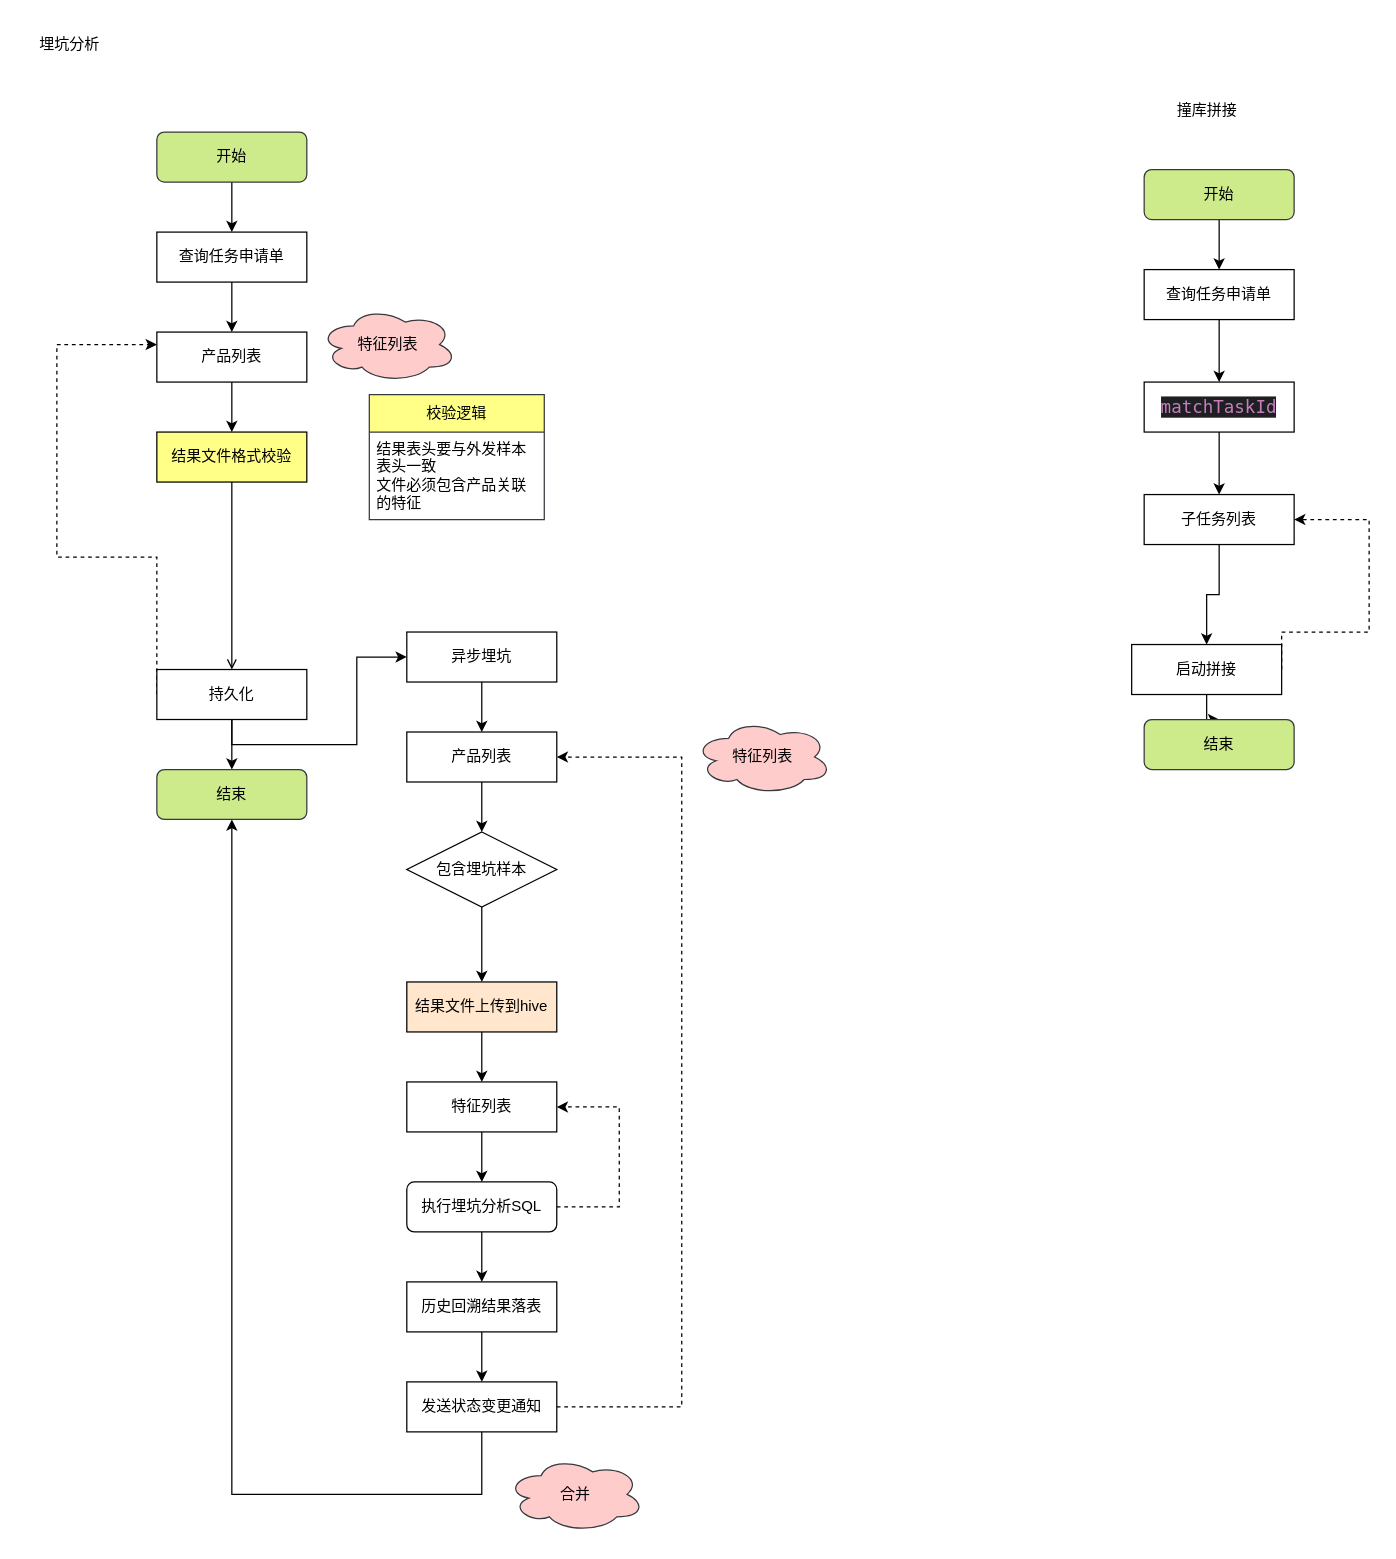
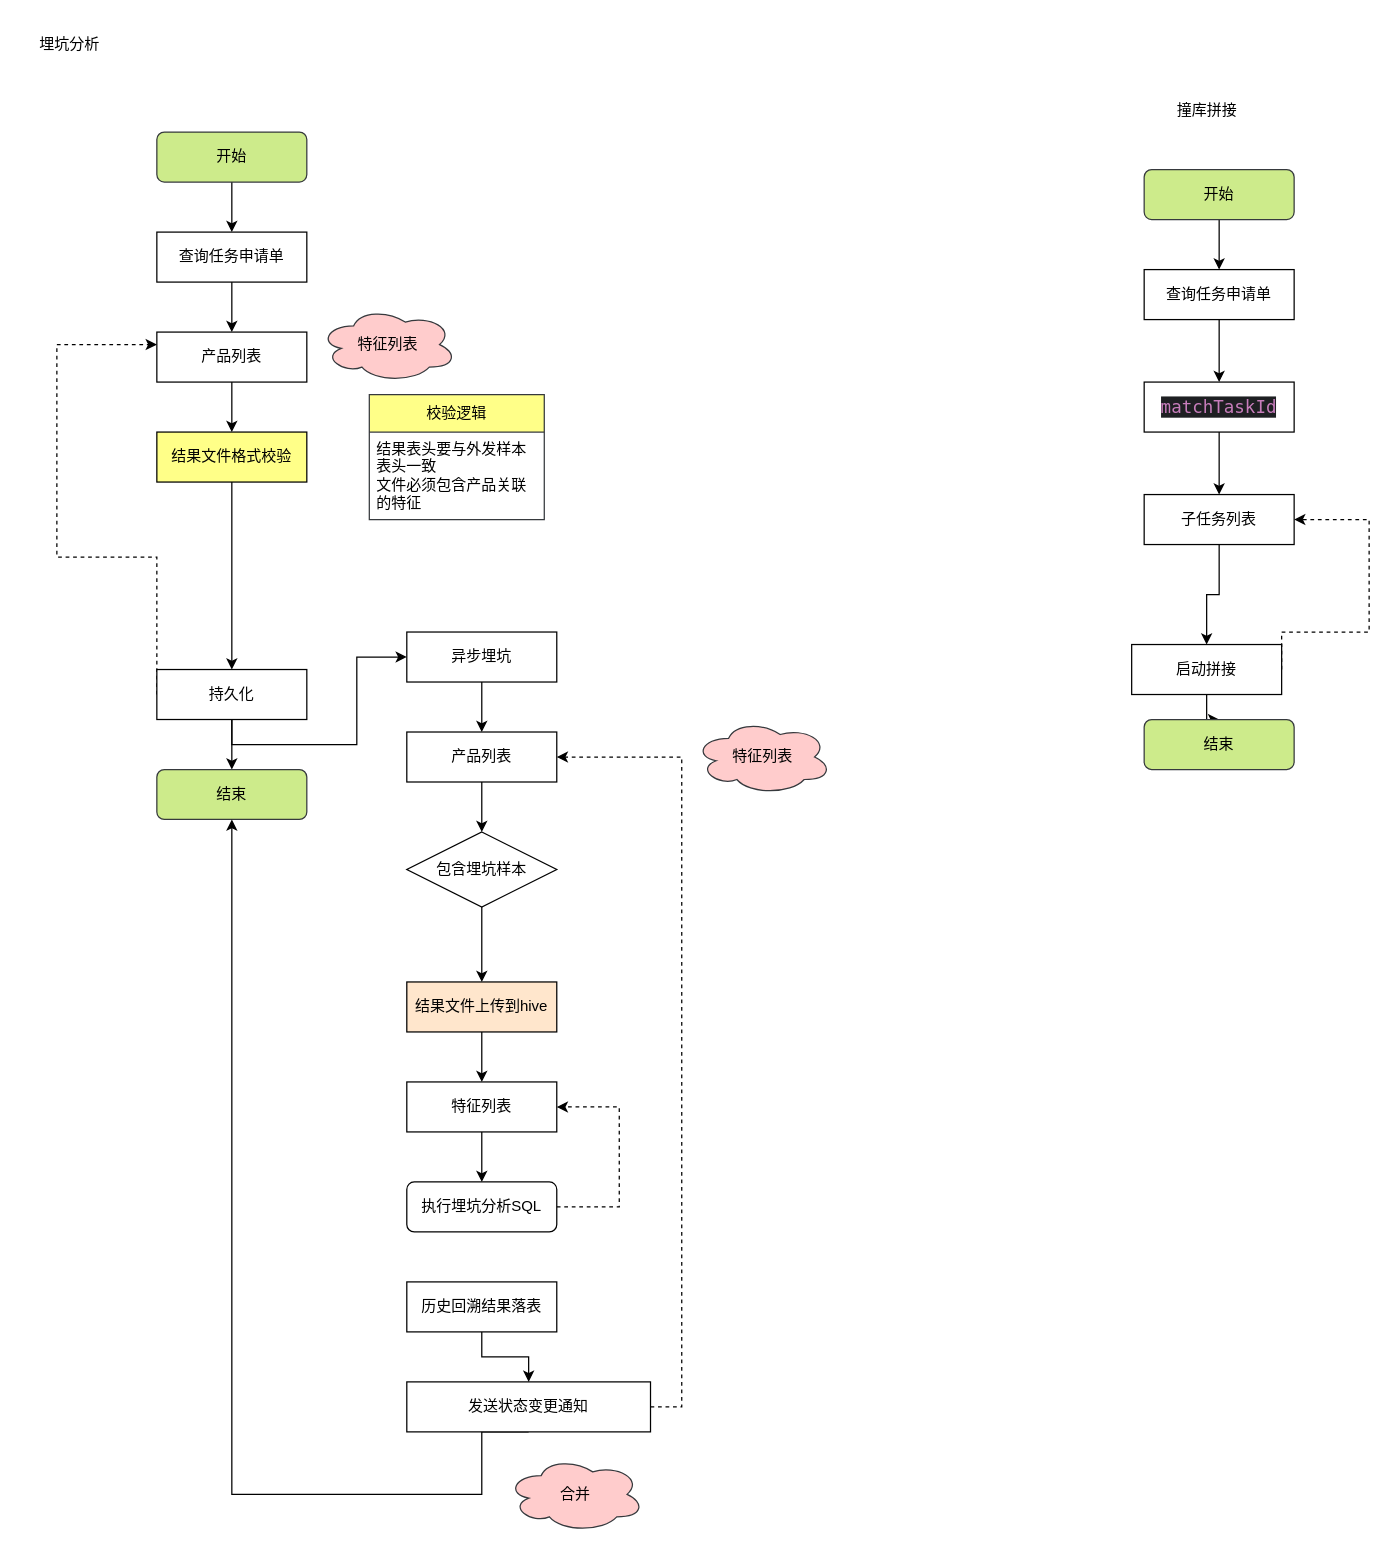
(232, 661) -> (232, 659)
(482, 1253) -> none
(482, 1407) -> (529, 1407)
